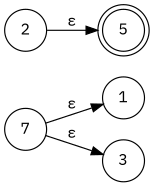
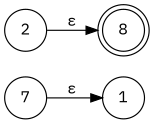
(124, 30) -> (124, 30)
(124, 161) -> none
